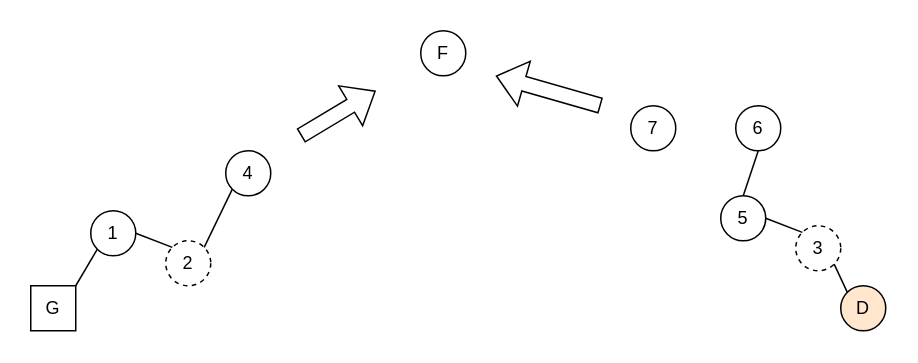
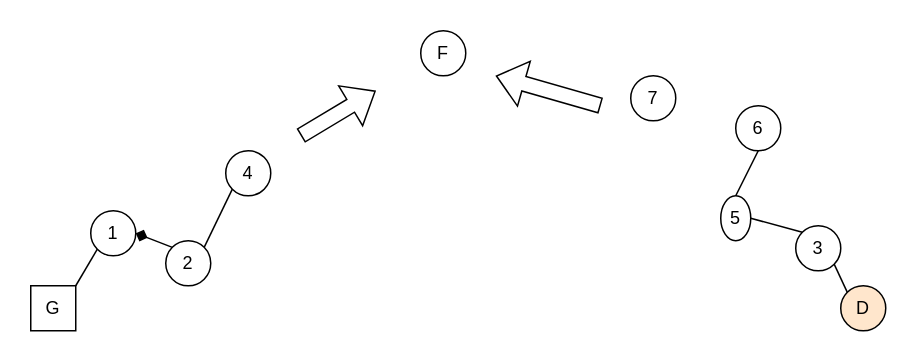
(653, 128) -> (653, 98)
(743, 218) -> (736, 218)
(142, 236) -> (147, 238)
(818, 248) -> (818, 248)
(188, 263) -> (188, 263)
